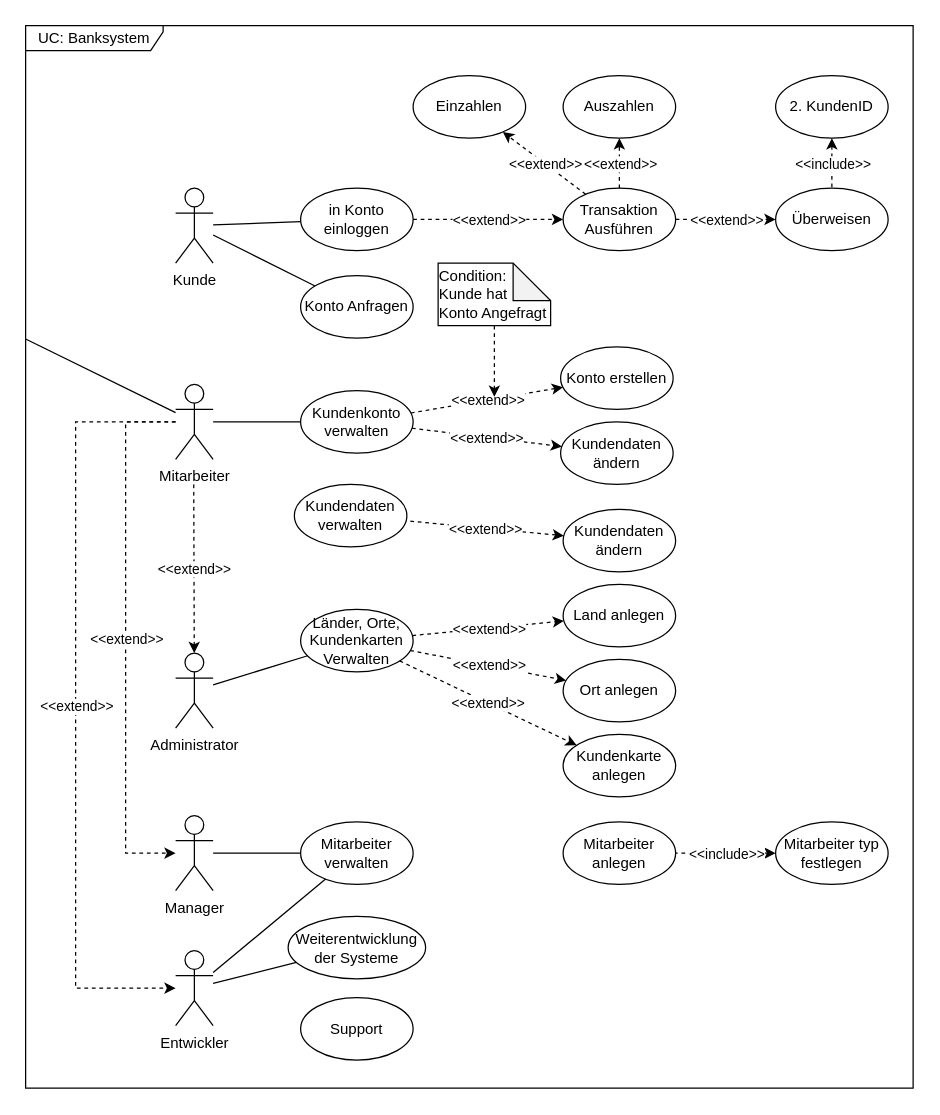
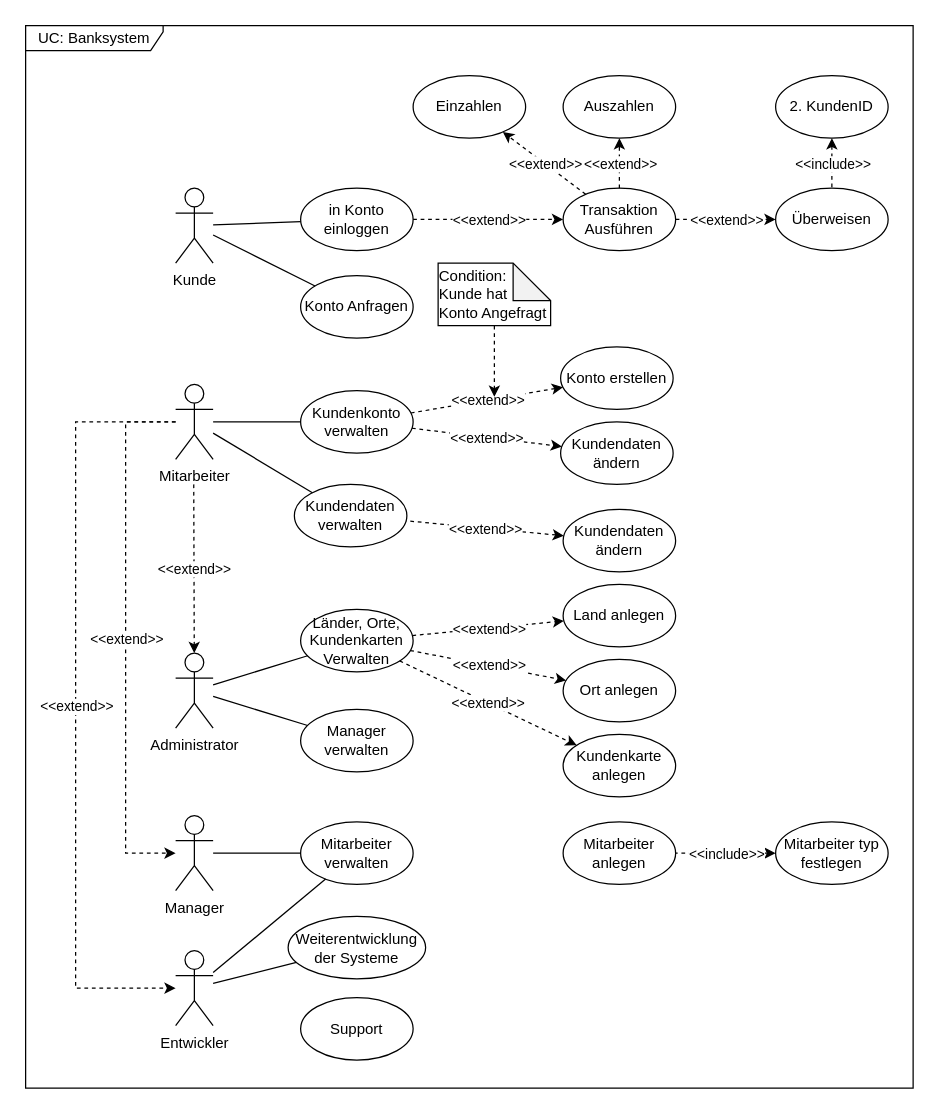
(101, 376) -> (262, 463)
none -> (260, 711)
none -> (357, 741)
